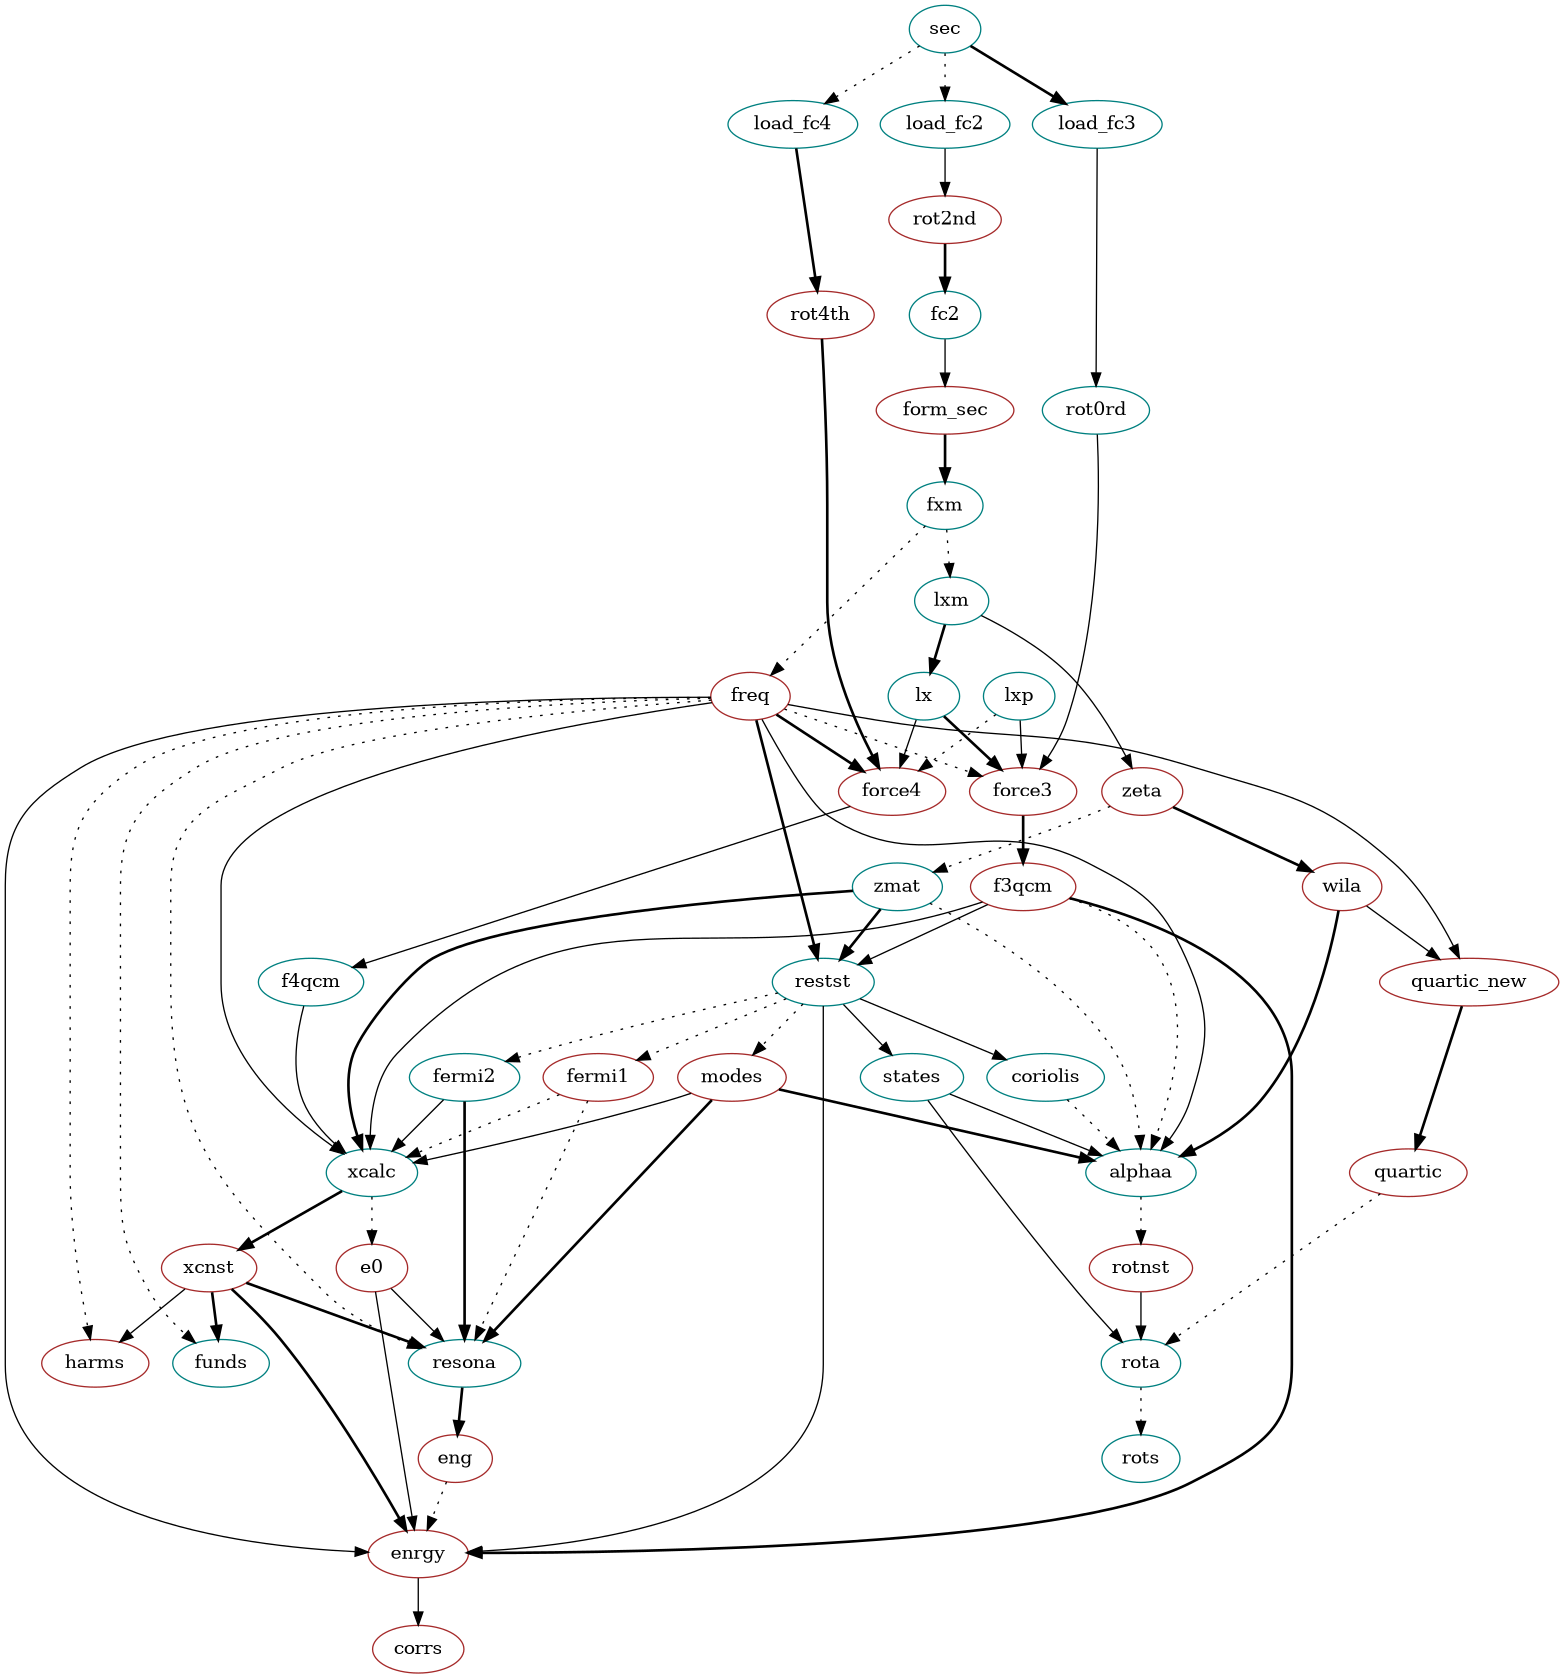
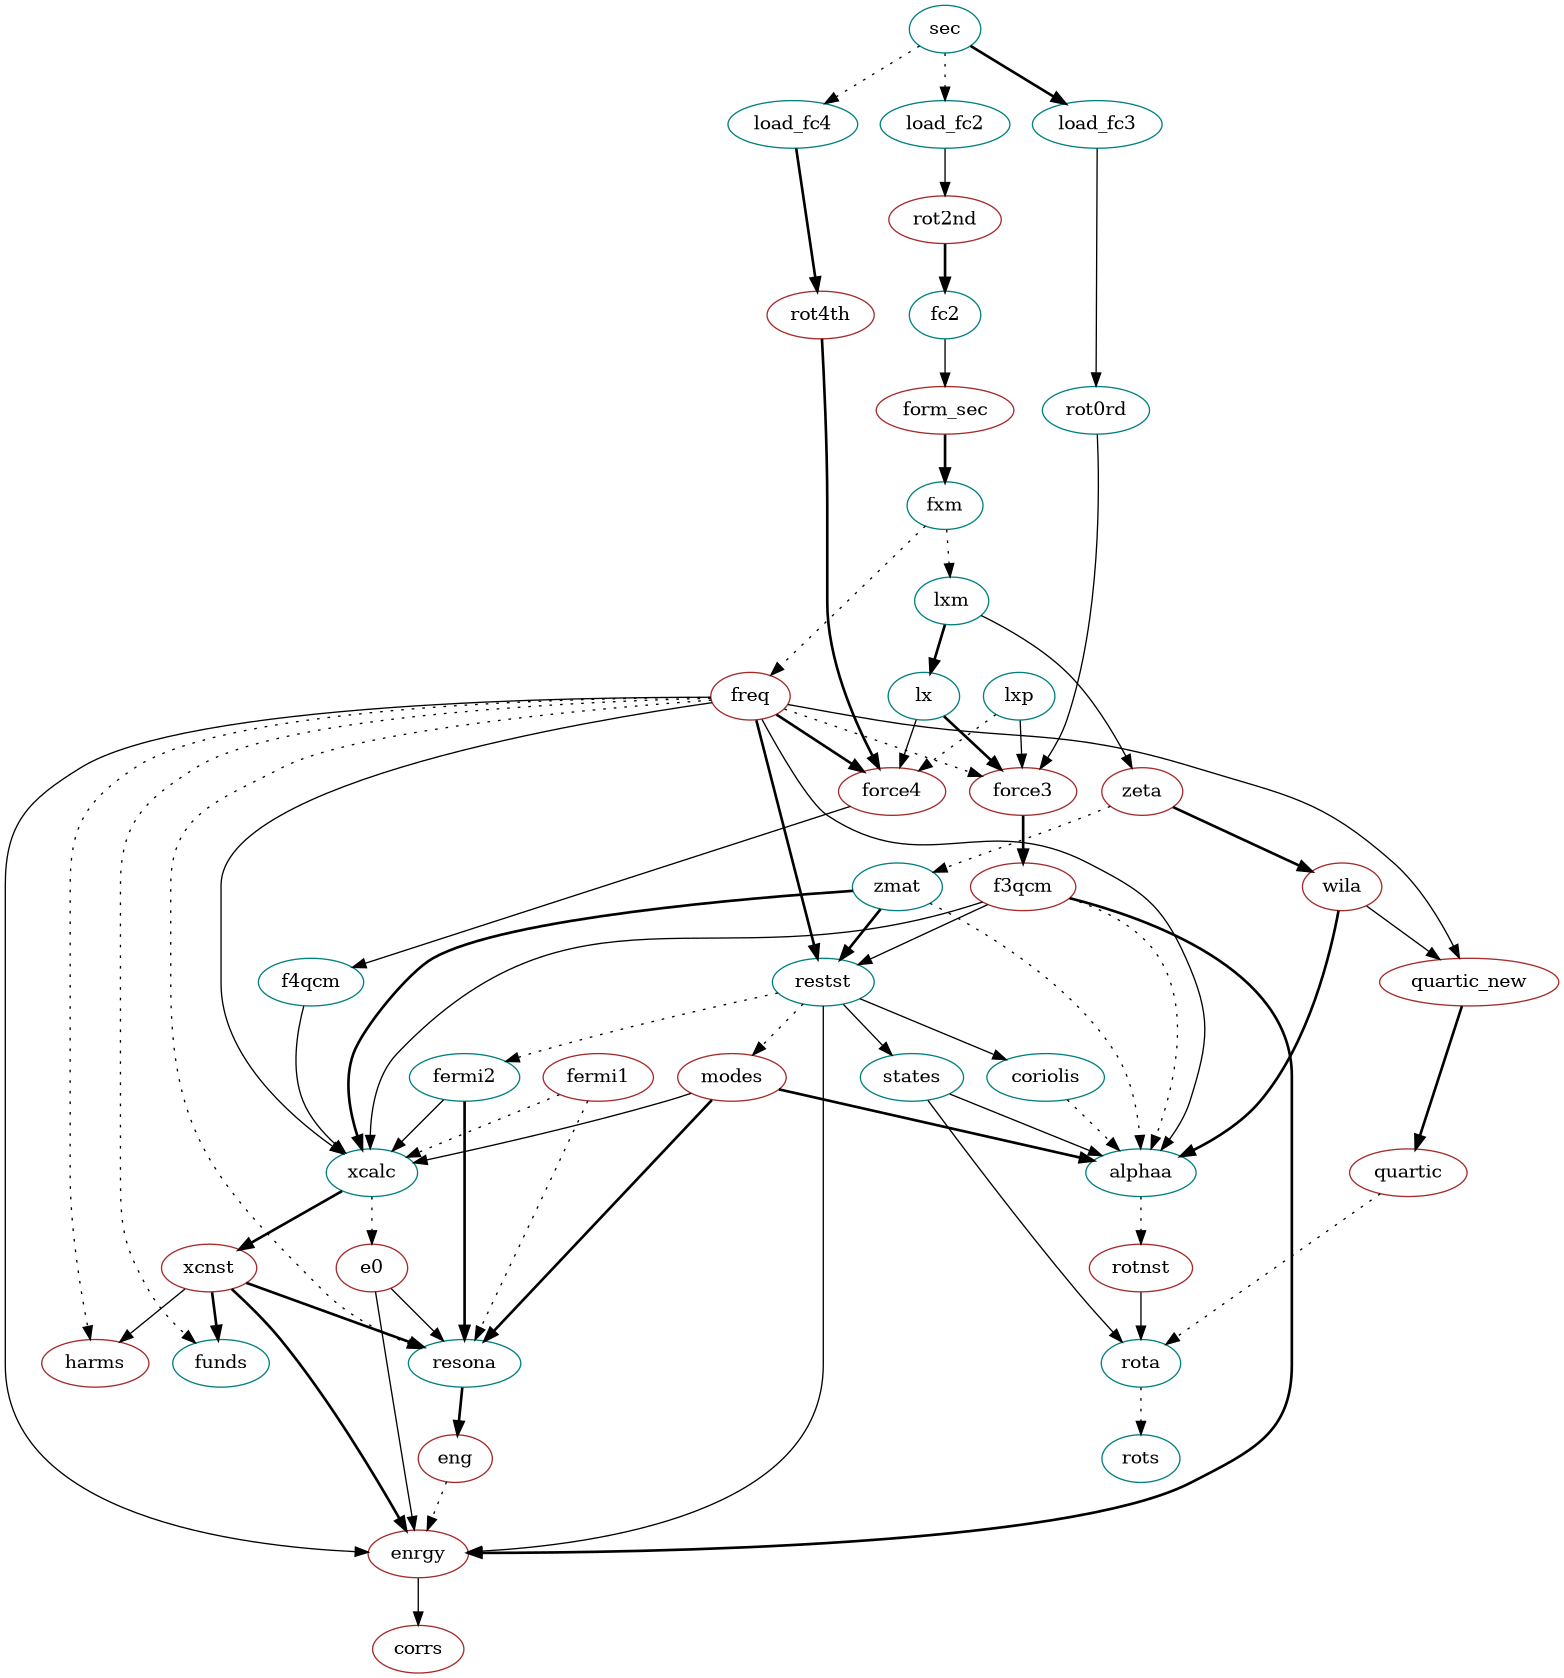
(718, 1027) -> none
